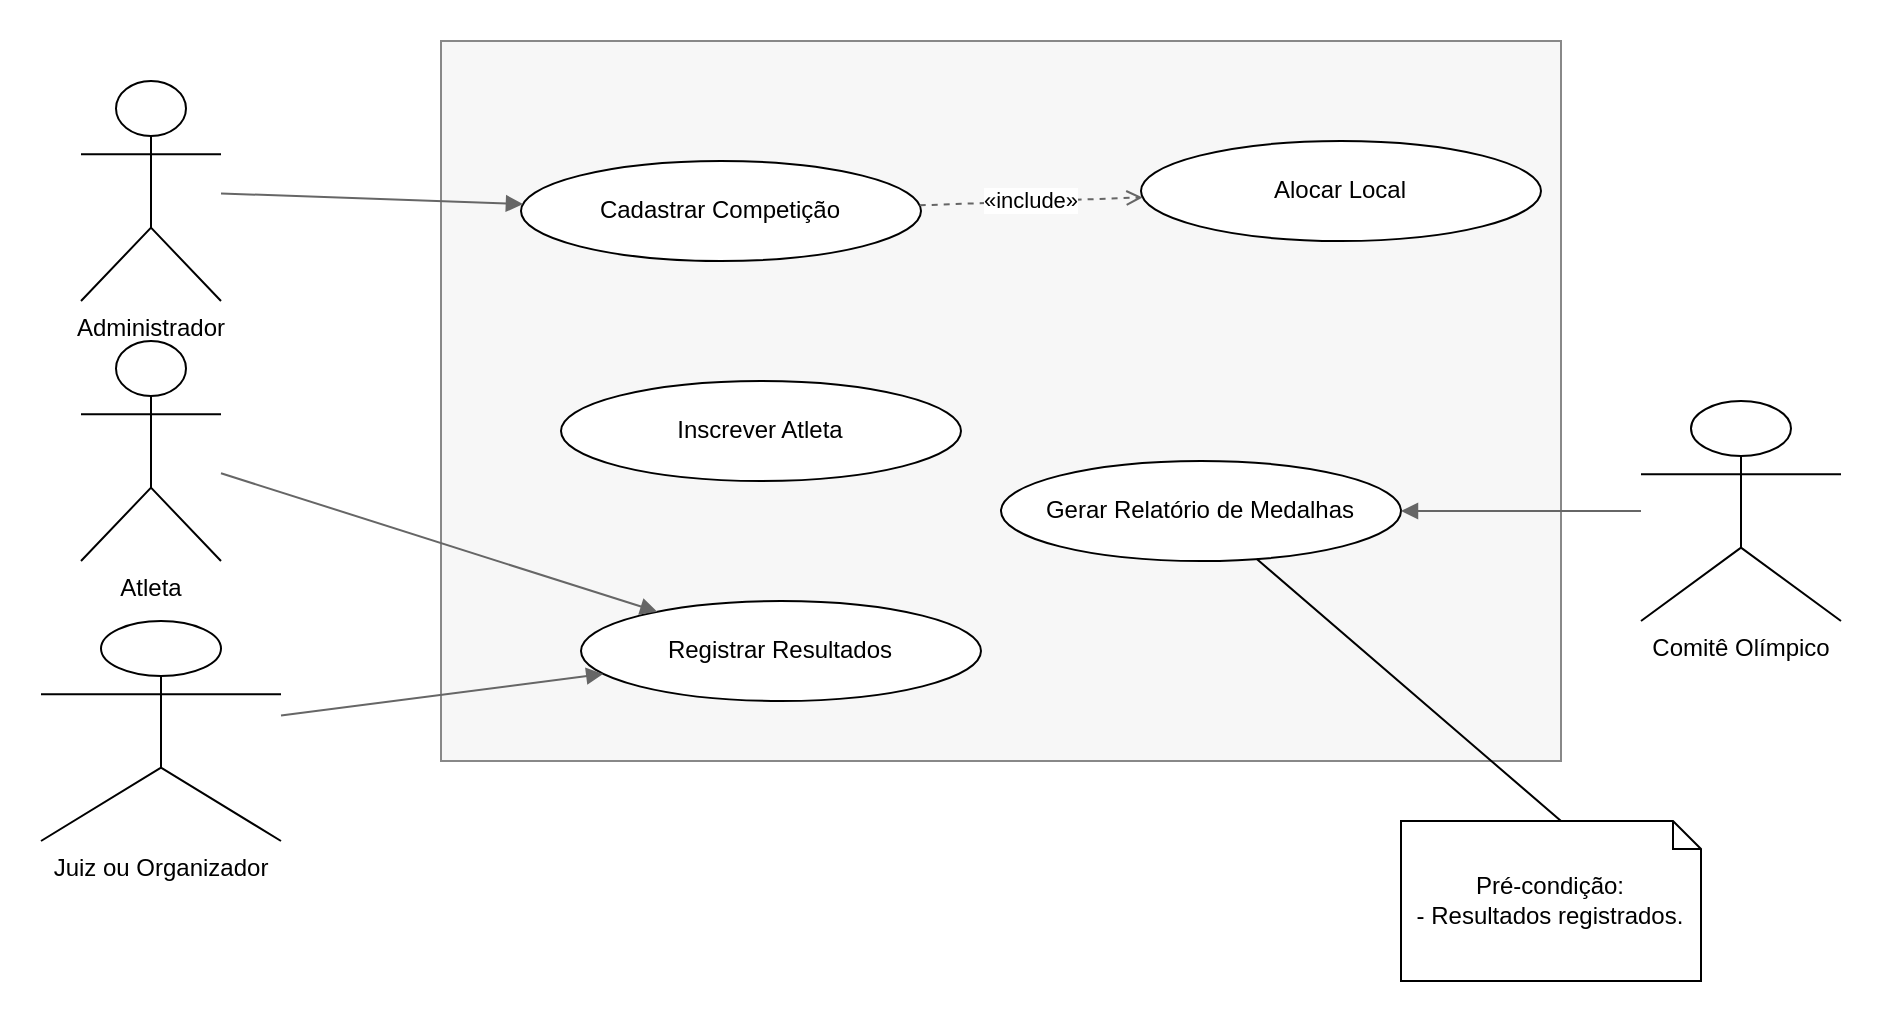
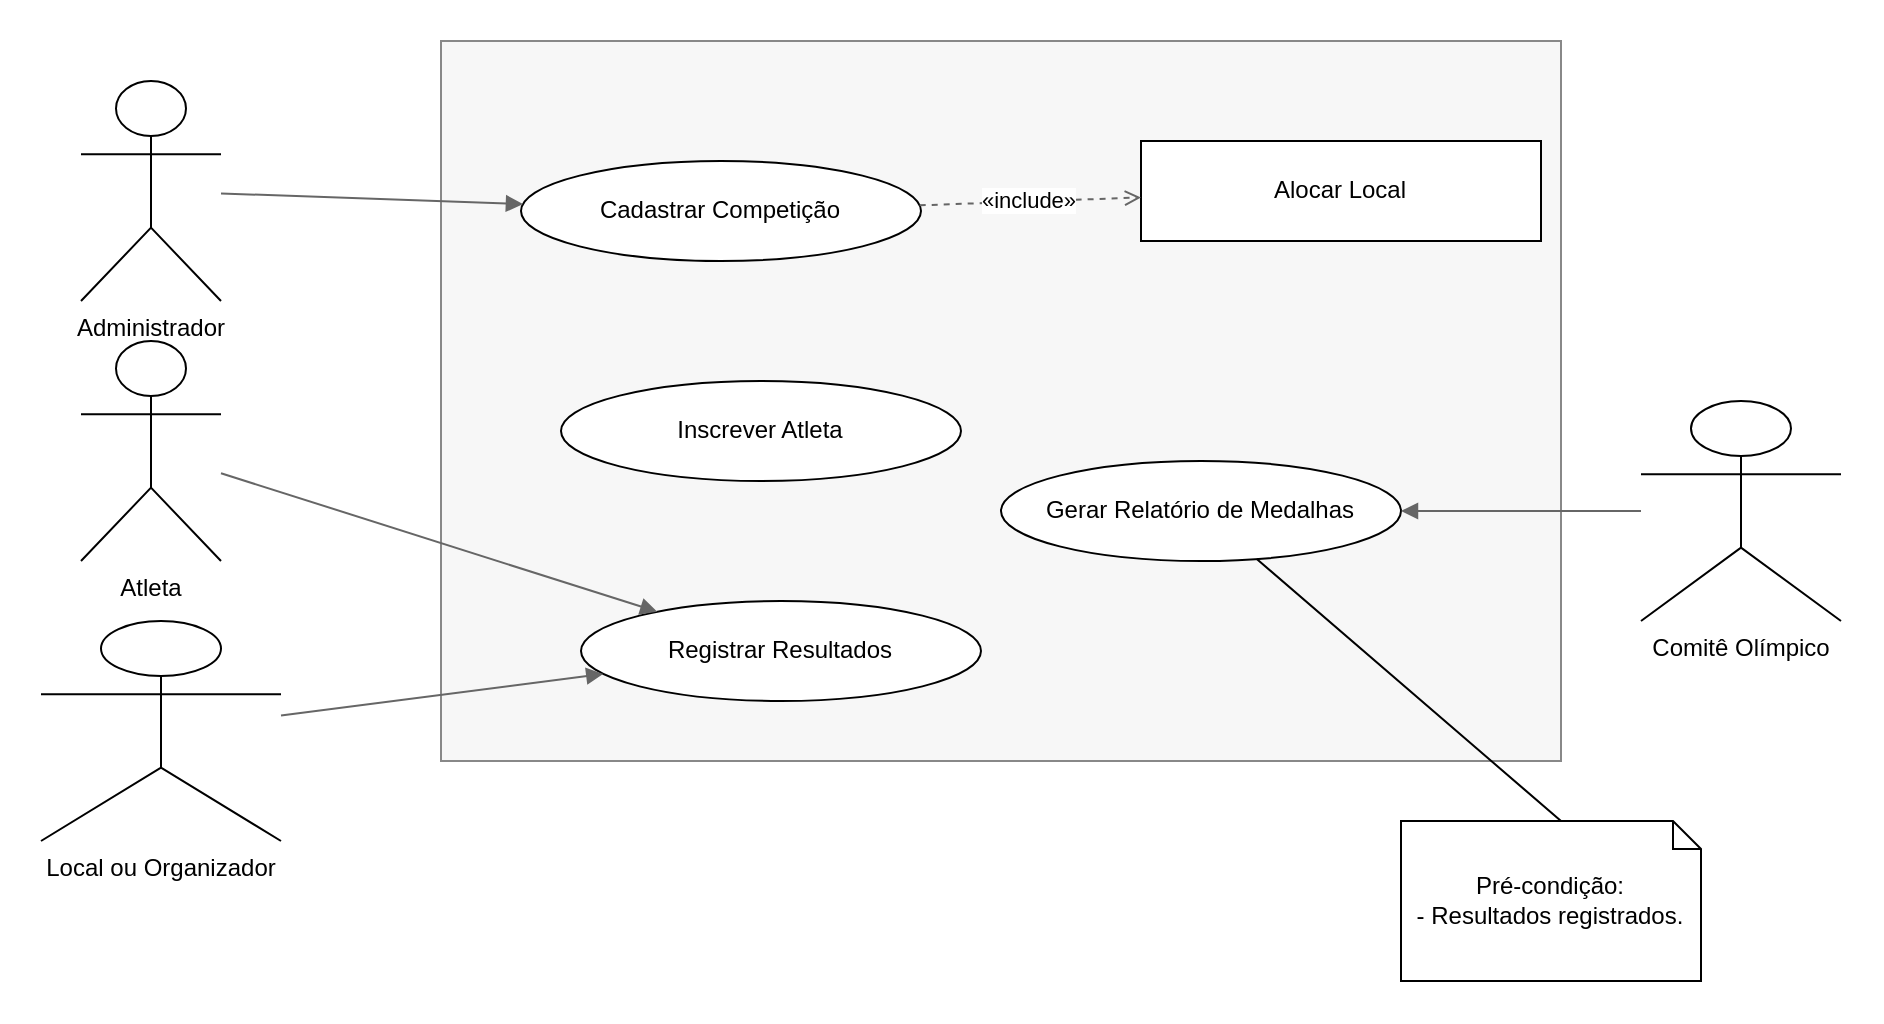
(1341, 191) -> (1341, 191)
(162, 869) -> (162, 869)
